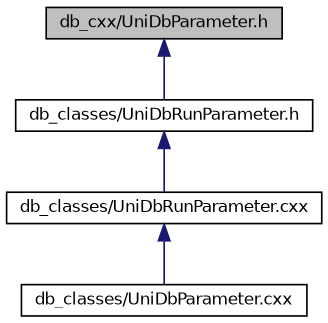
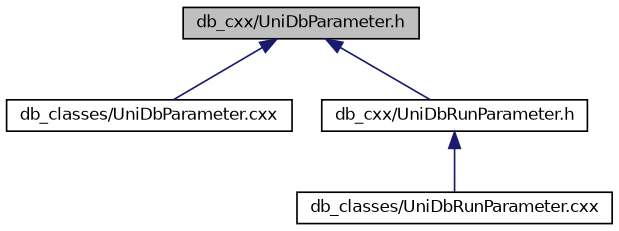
(164, 116) -> (455, 116)
(164, 263) -> (218, 74)
